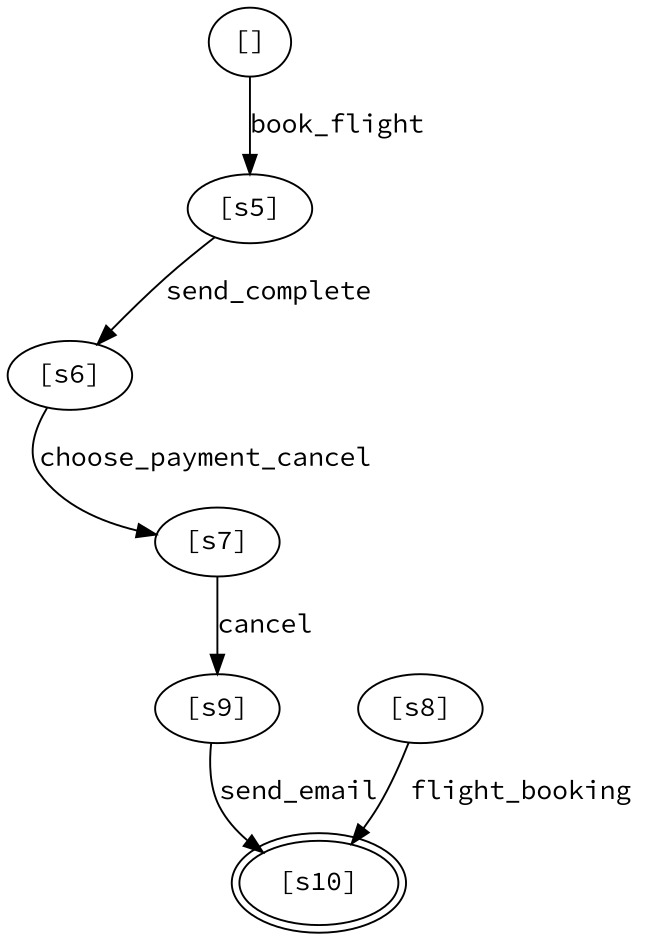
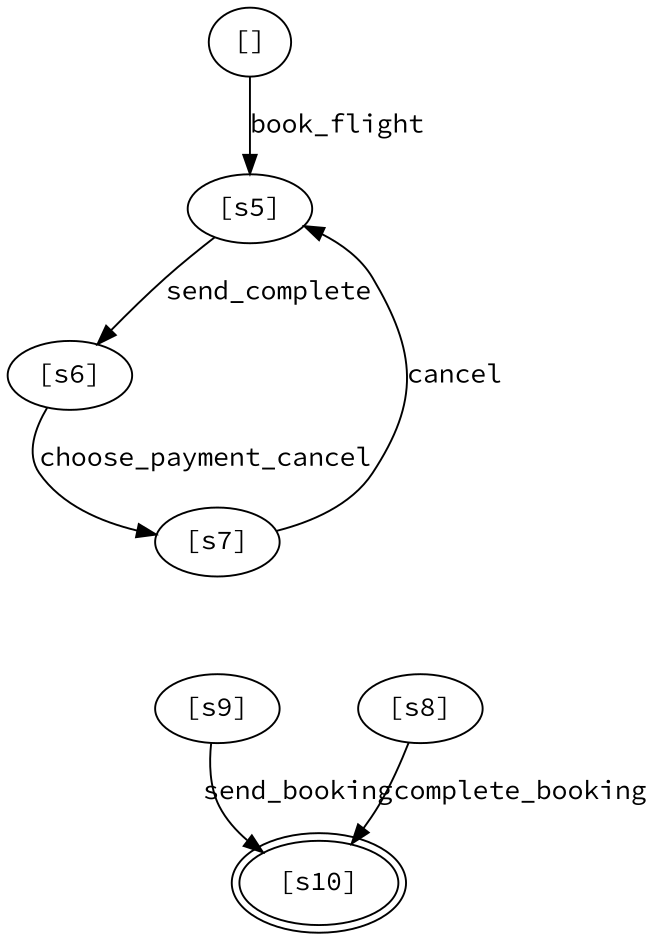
(217, 616) -> (405, 399)
(299, 792) -> (299, 792)
(521, 792) -> (521, 792)
